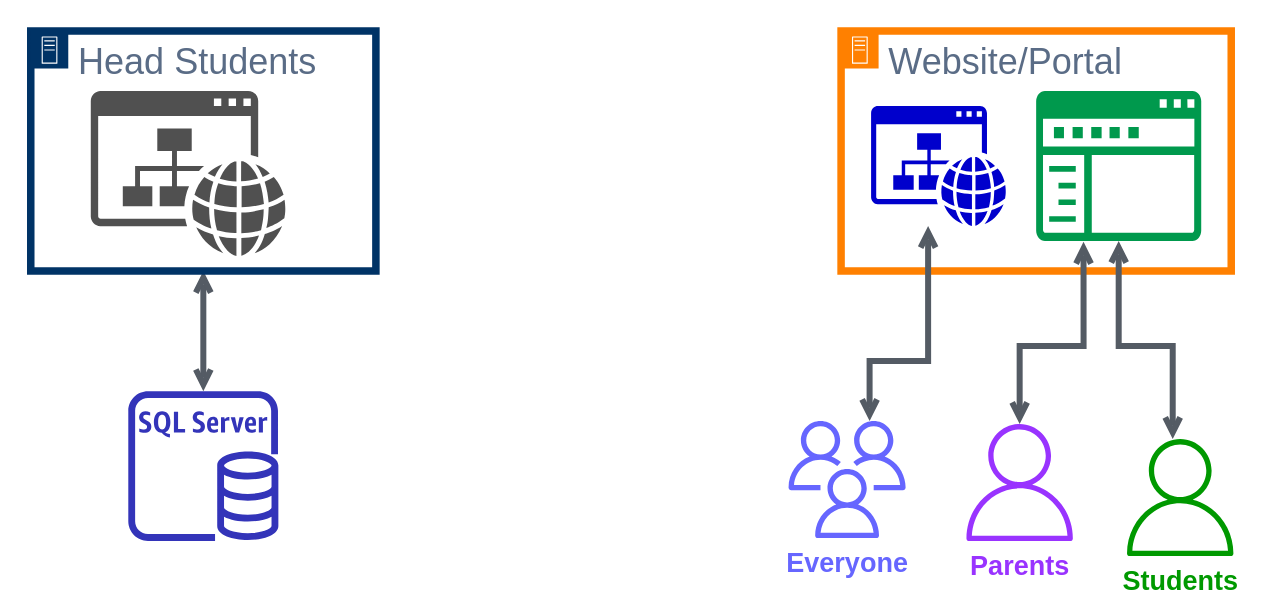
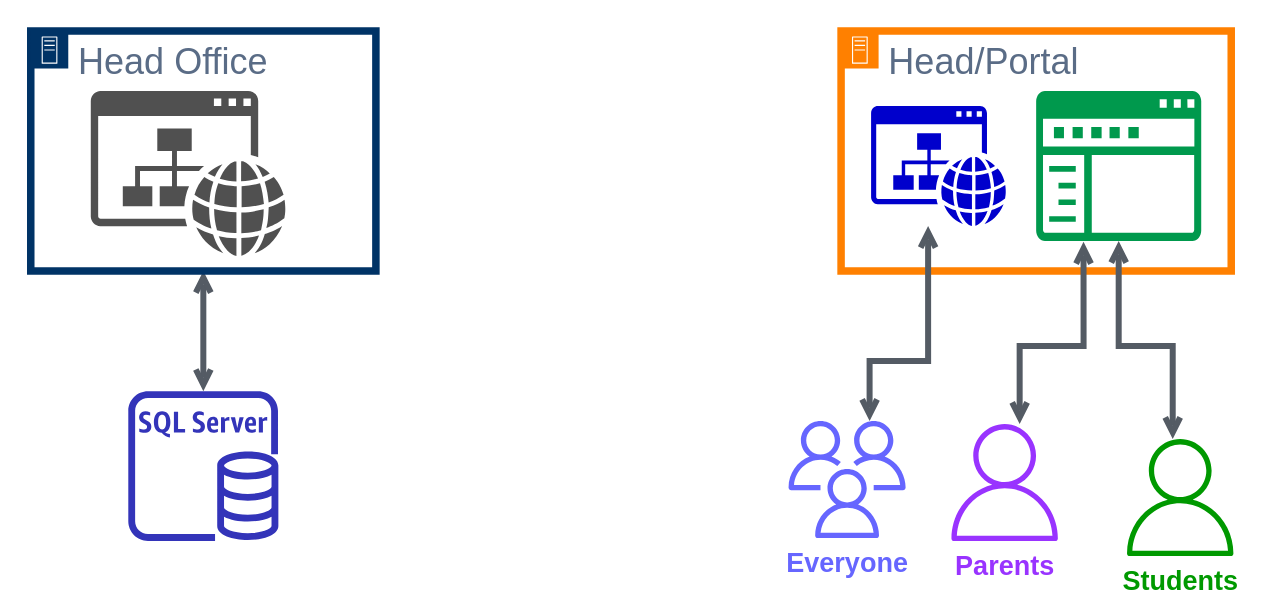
(142, 52) -> (130, 52)
(955, 52) -> (942, 52)
(1019, 482) -> (1004, 482)
